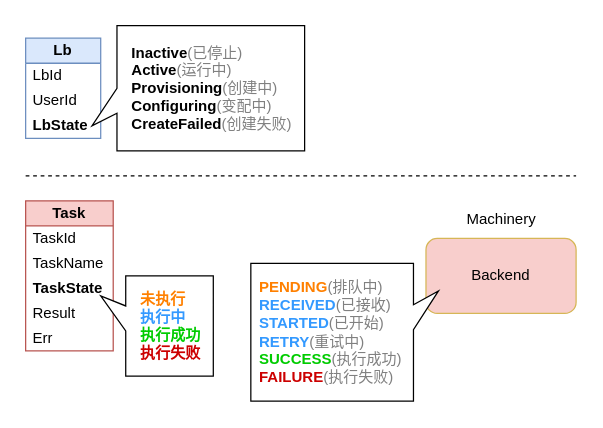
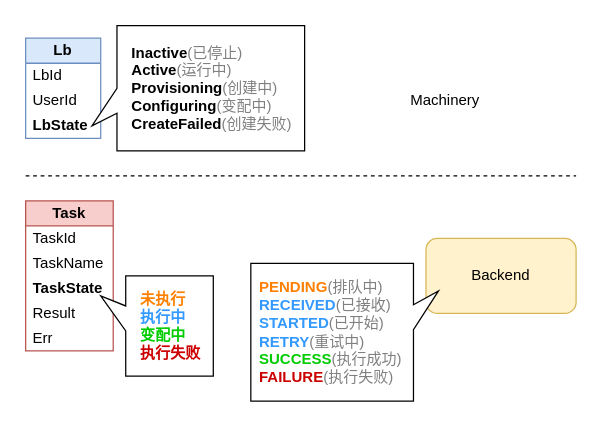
(501, 219) -> (444, 101)
(501, 276) -> (501, 276)
(171, 326) -> (171, 326)
